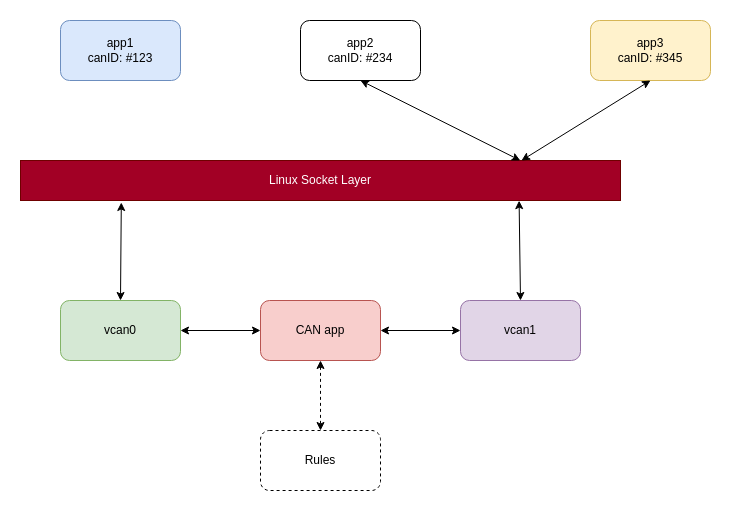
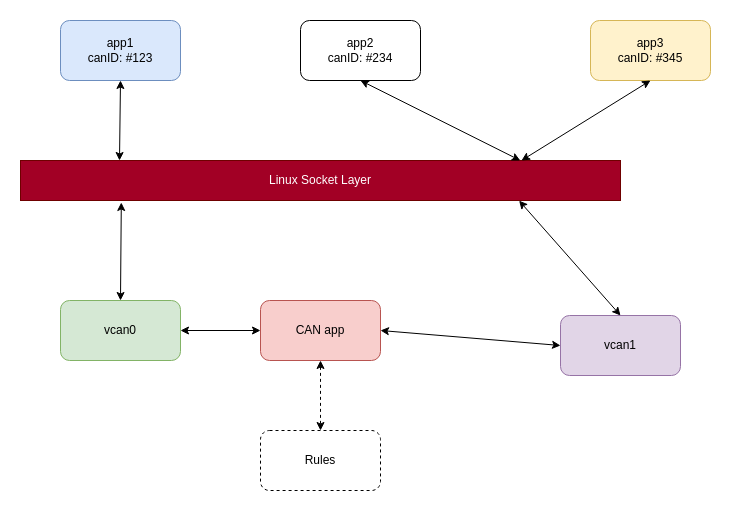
none -> (120, 121)
(521, 331) -> (621, 346)
